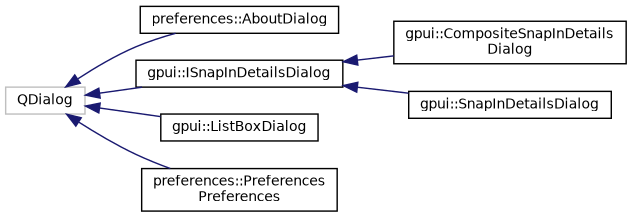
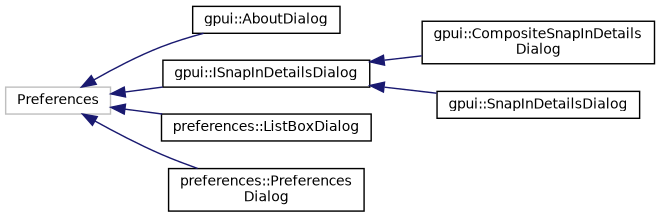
(239, 20) -> (266, 20)
(45, 101) -> (58, 101)
(239, 128) -> (266, 128)
(239, 190) -> (266, 190)
